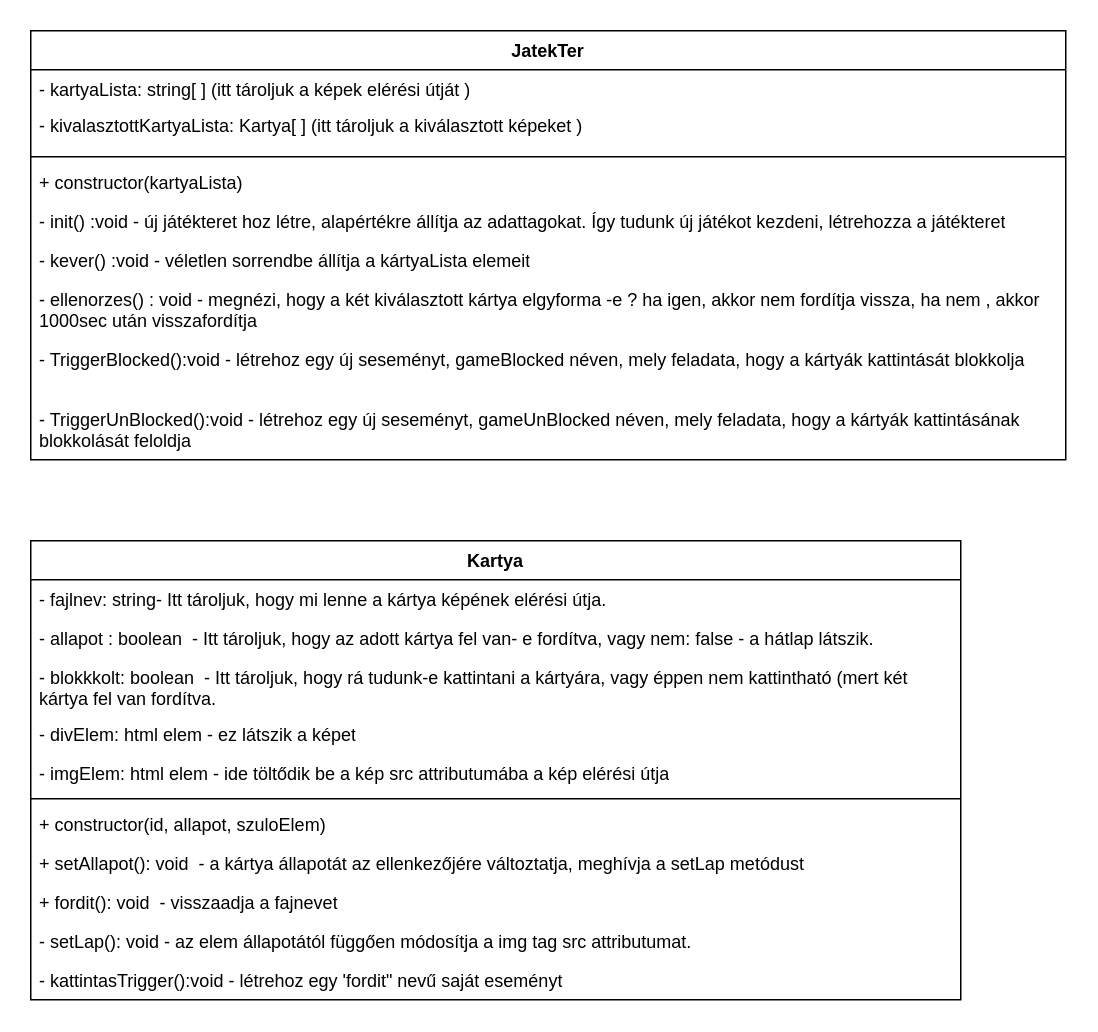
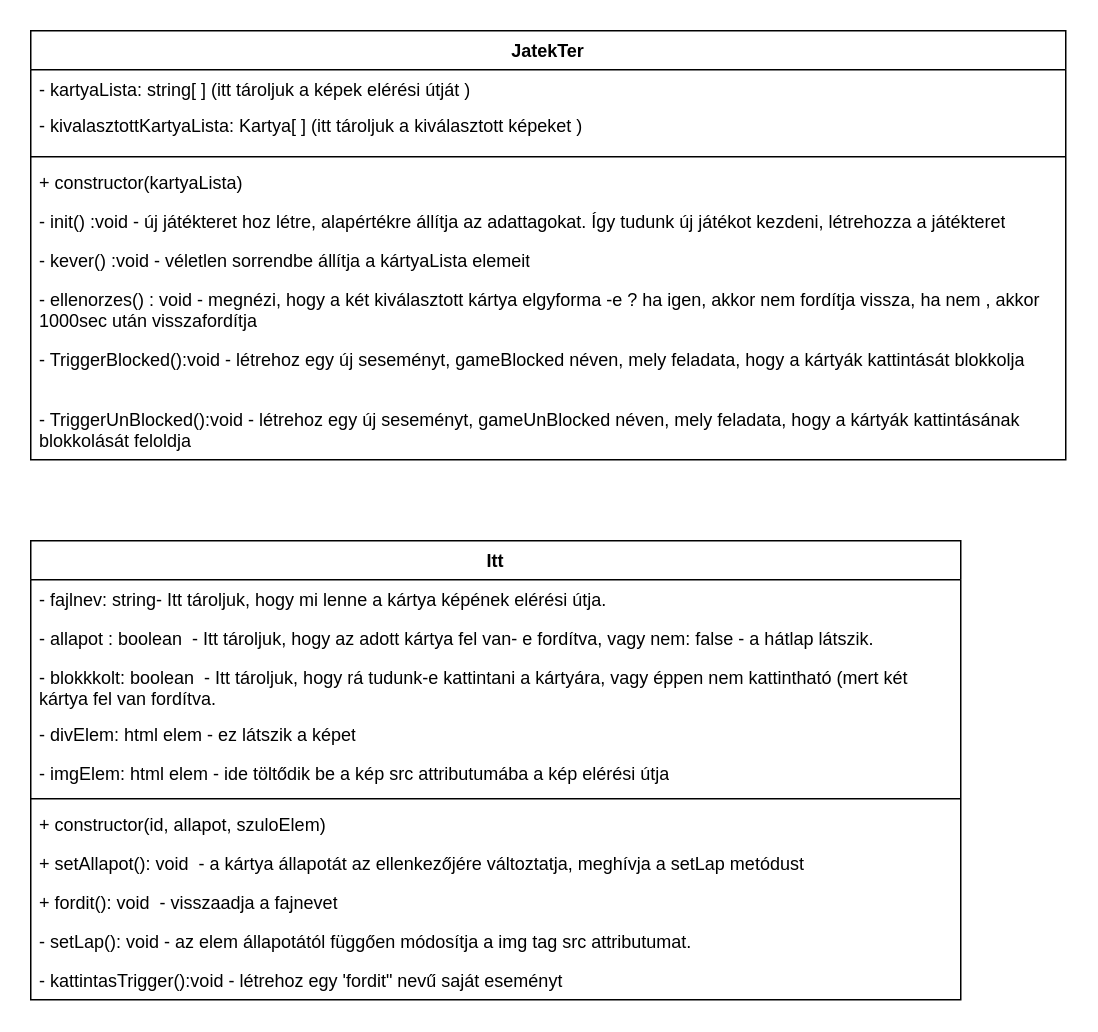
(496, 562) -> (496, 562)
